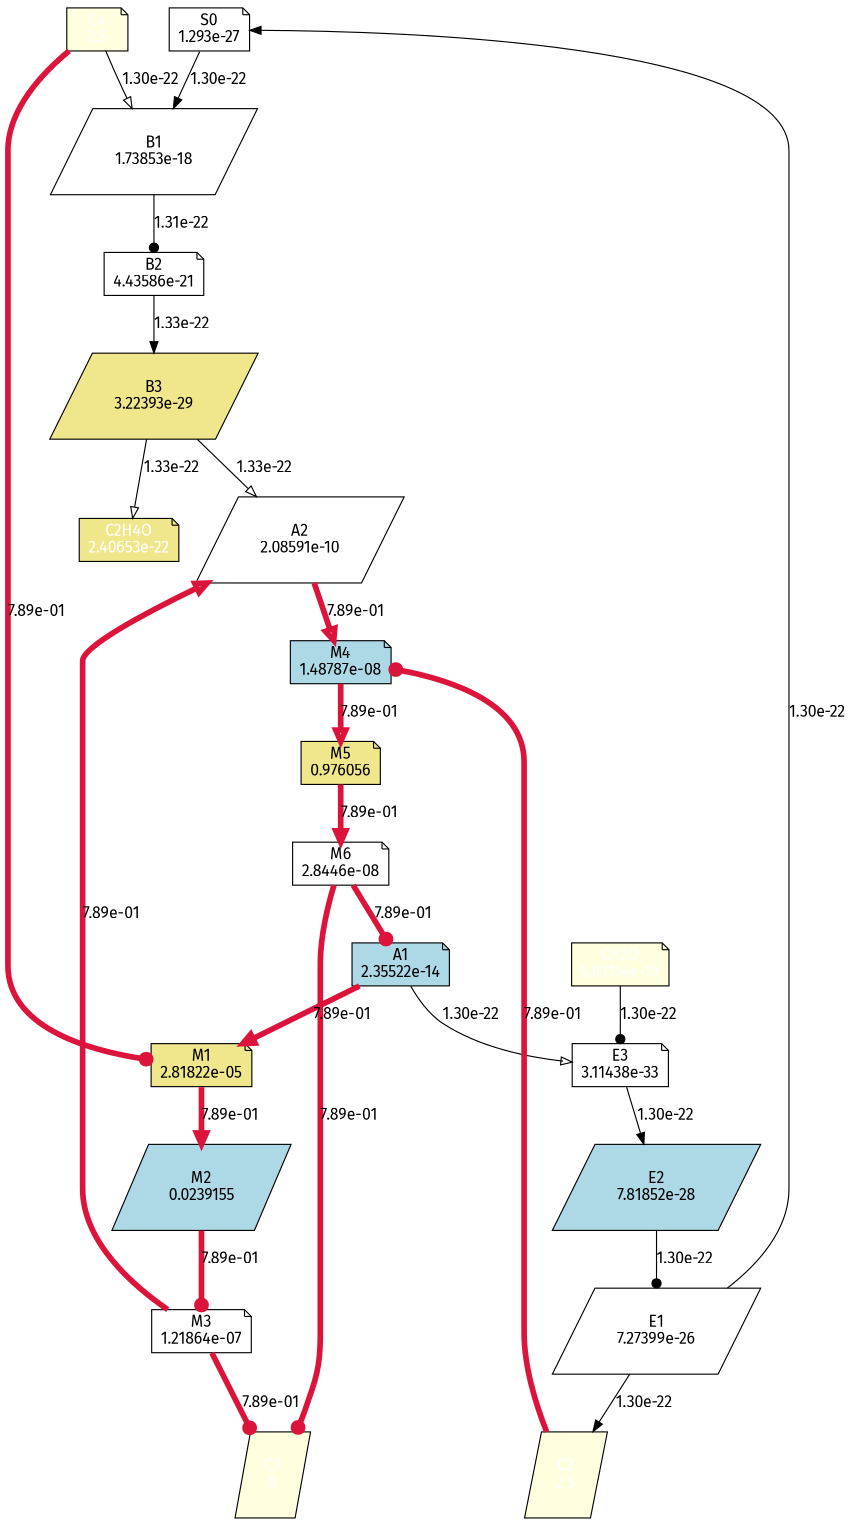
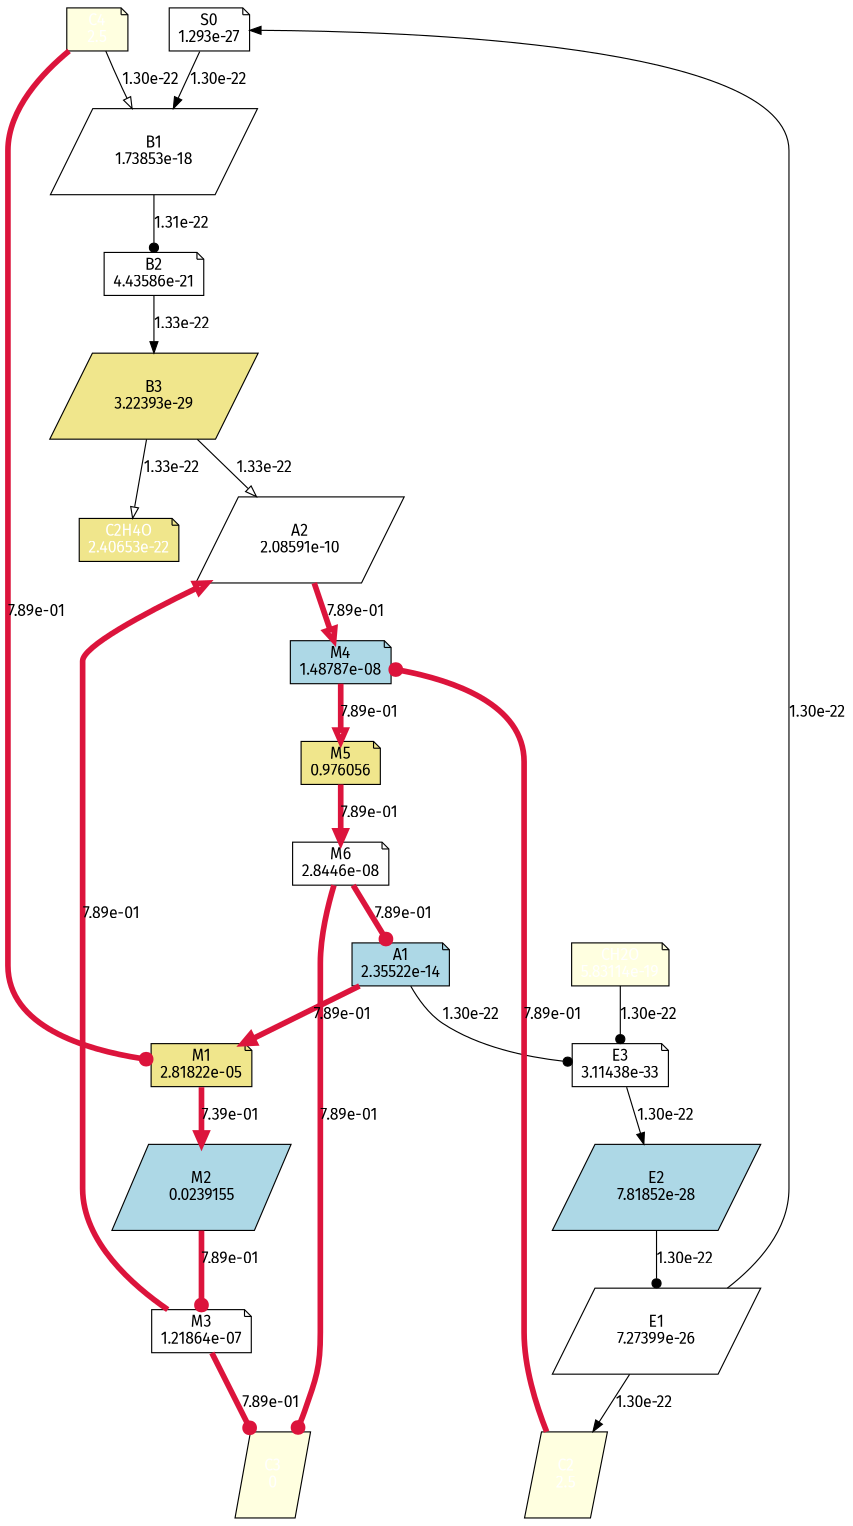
(477, 1041) -> (477, 1041)
(230, 1116) -> (230, 1116)
